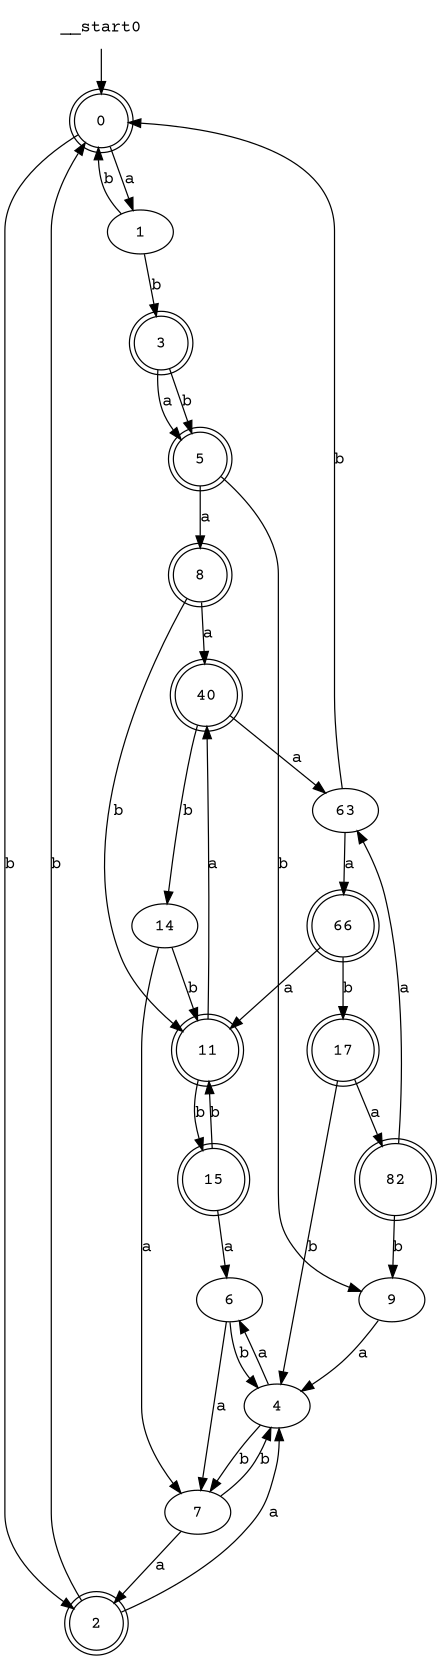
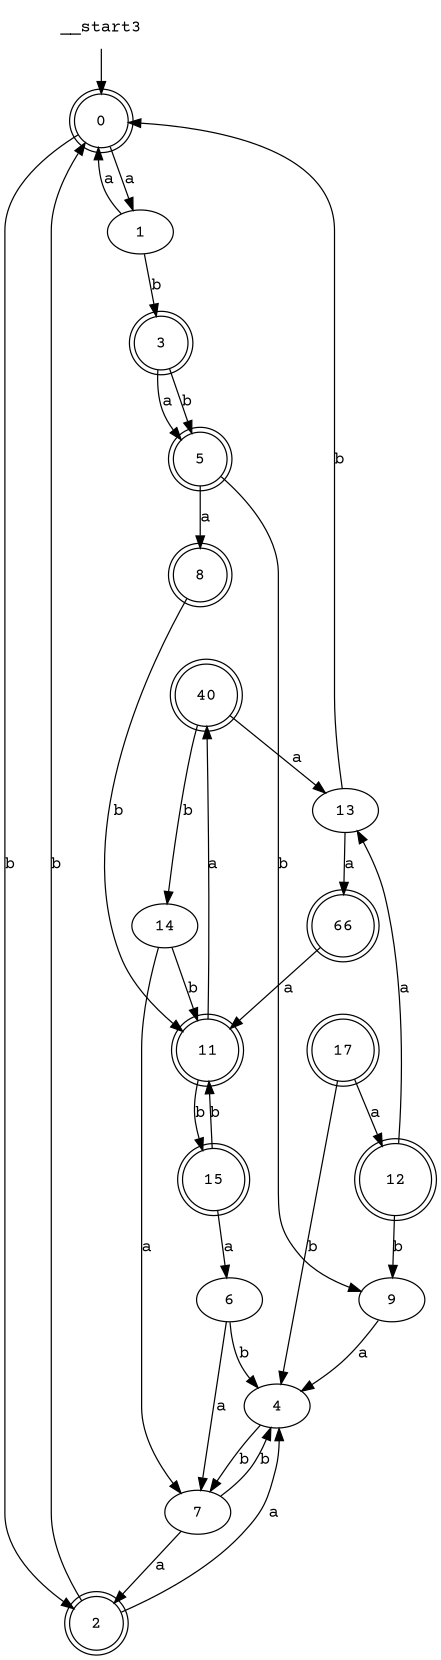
(101, 27) -> (101, 27)
(109, 179) -> (109, 179)
(203, 627) -> none
(345, 811) -> (345, 811)
(343, 982) -> none
(396, 1180) -> (396, 1180)
(257, 1358) -> none
